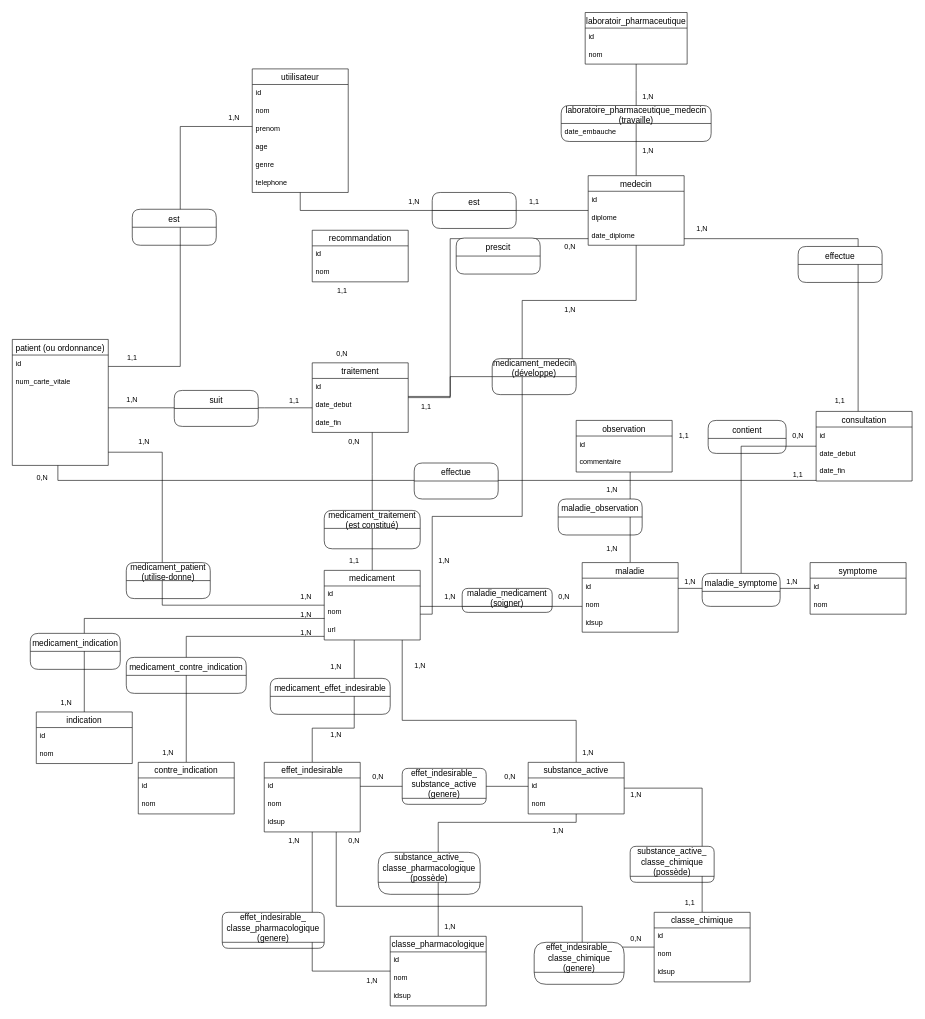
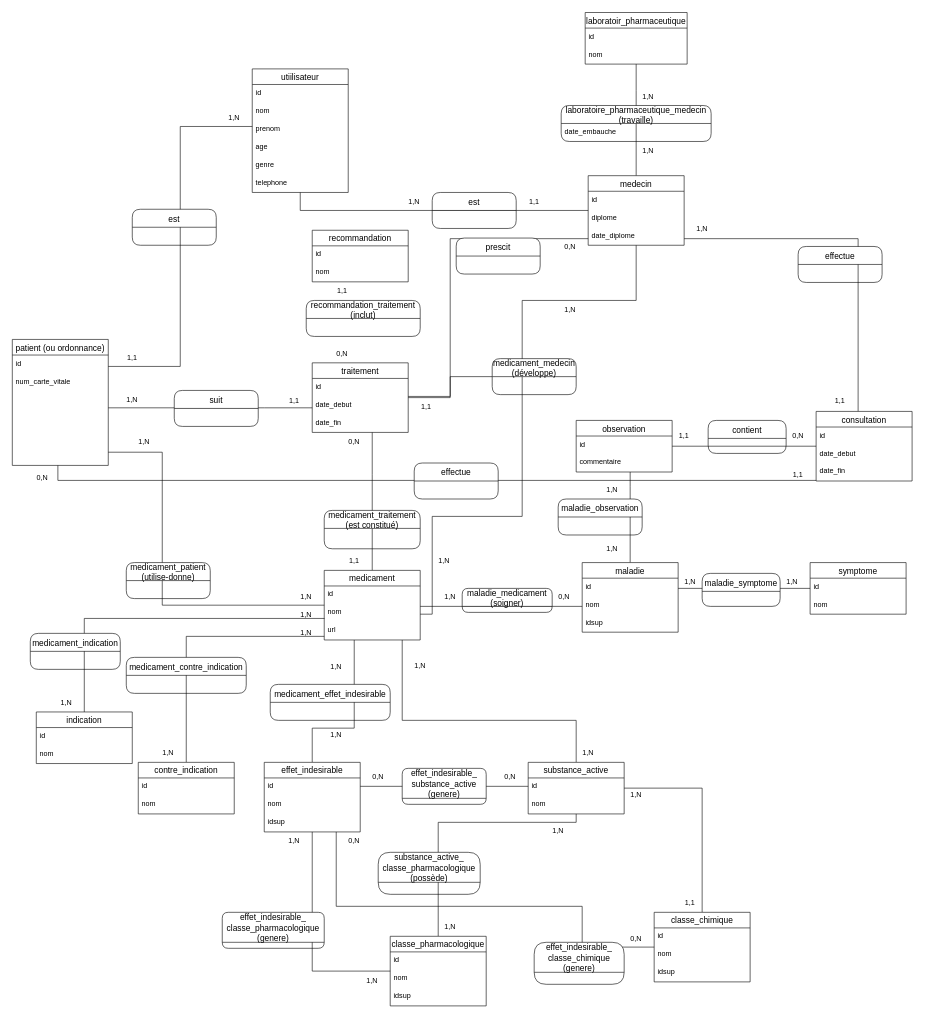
none -> (363, 318)
(741, 508) -> (710, 446)
(330, 696) -> (330, 702)
(672, 864) -> none
